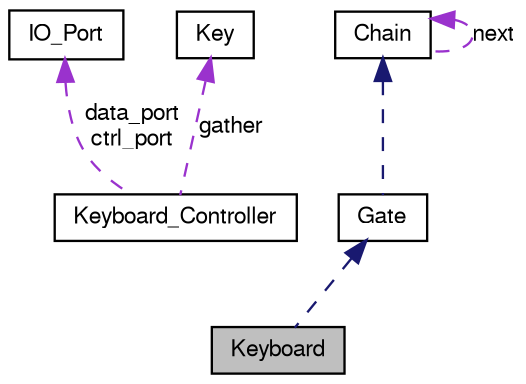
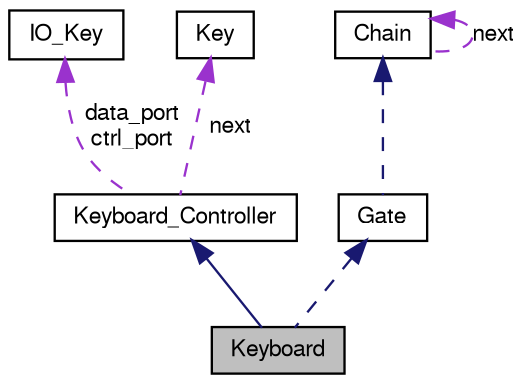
(66, 35) -> (66, 35)
(232, 127) -> (232, 127)
none -> (234, 293)
